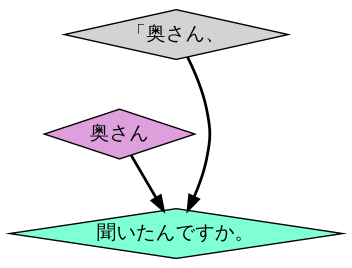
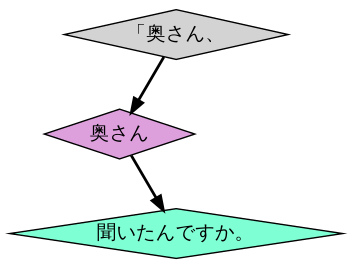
(209, 126) -> (151, 78)
